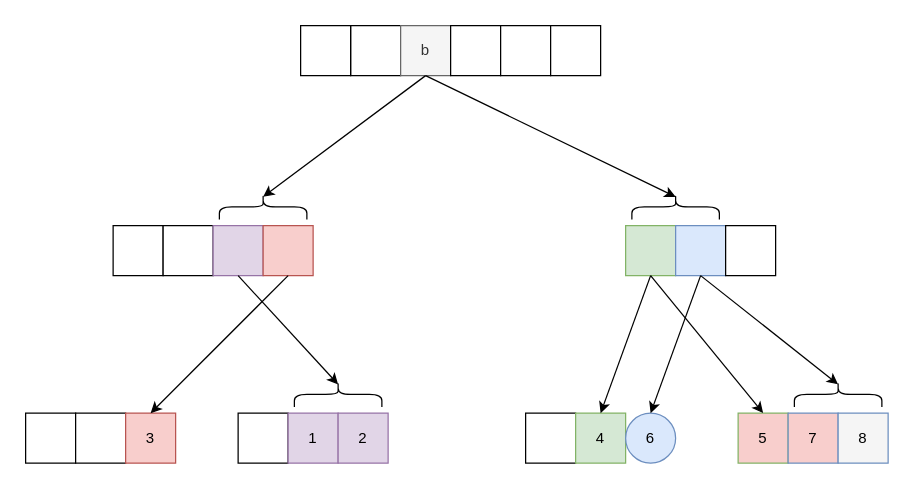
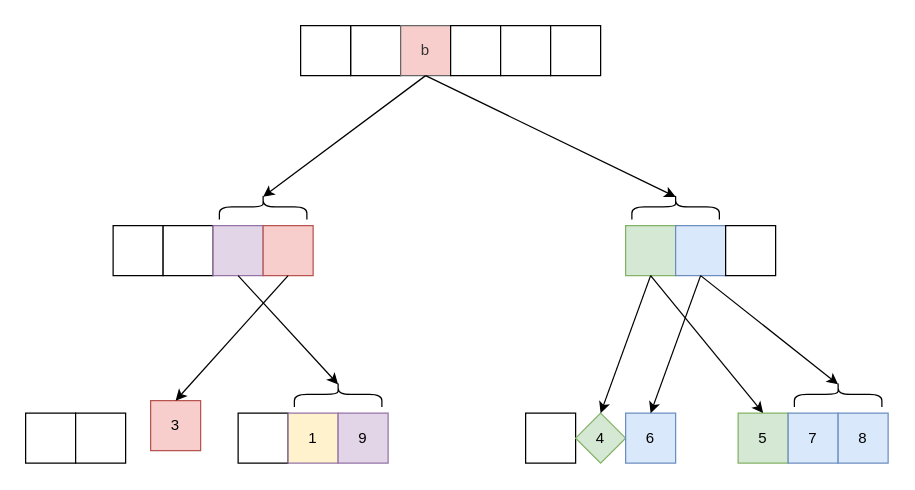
(426, 51) -> (426, 51)
(151, 438) -> (176, 426)
(313, 438) -> (313, 438)
(363, 438) -> (363, 438)
(601, 438) -> (601, 438)
(651, 438) -> (651, 438)
(763, 438) -> (763, 438)
(813, 438) -> (813, 438)
(863, 438) -> (863, 438)
